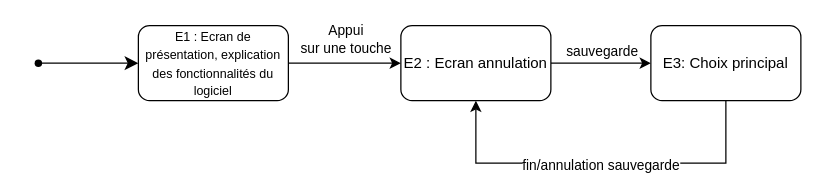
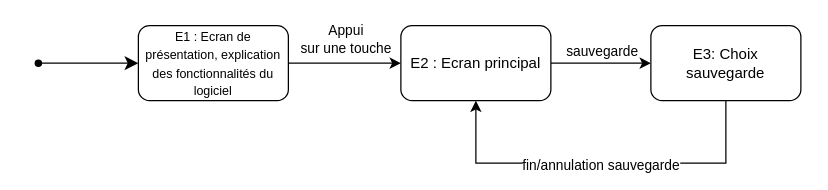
(476, 63) -> (476, 63)
(726, 63) -> (726, 63)
